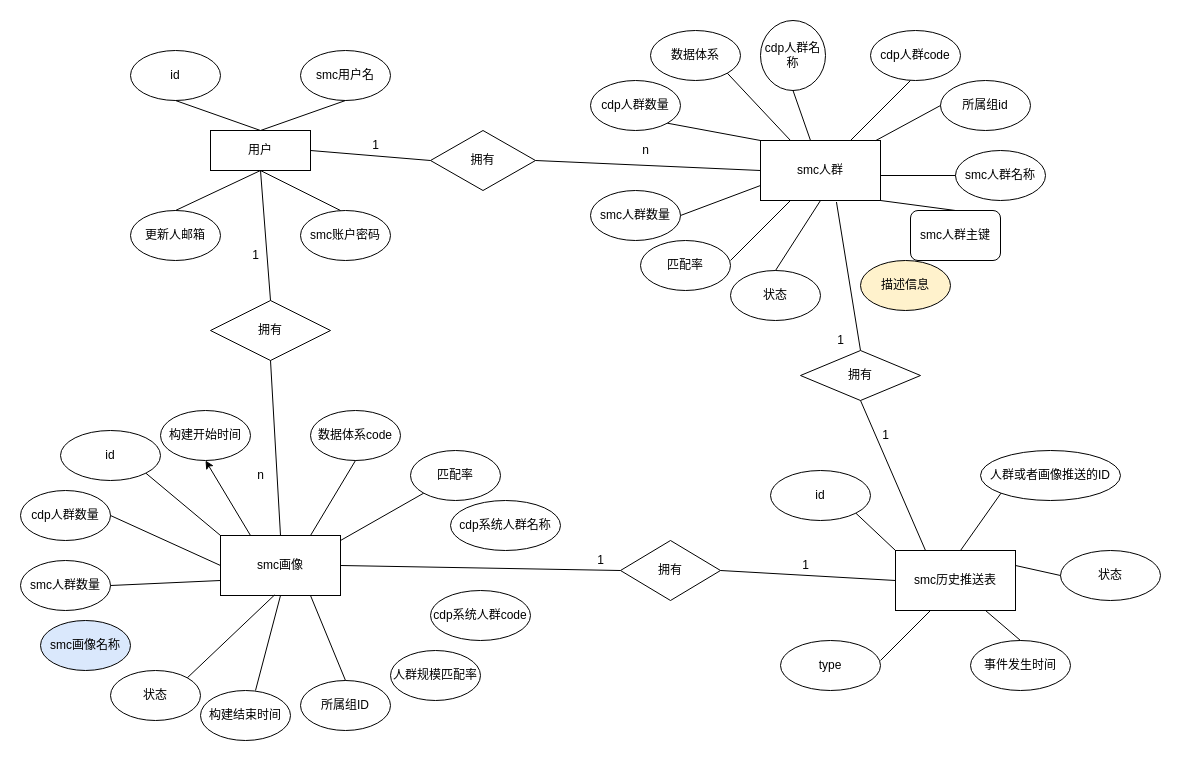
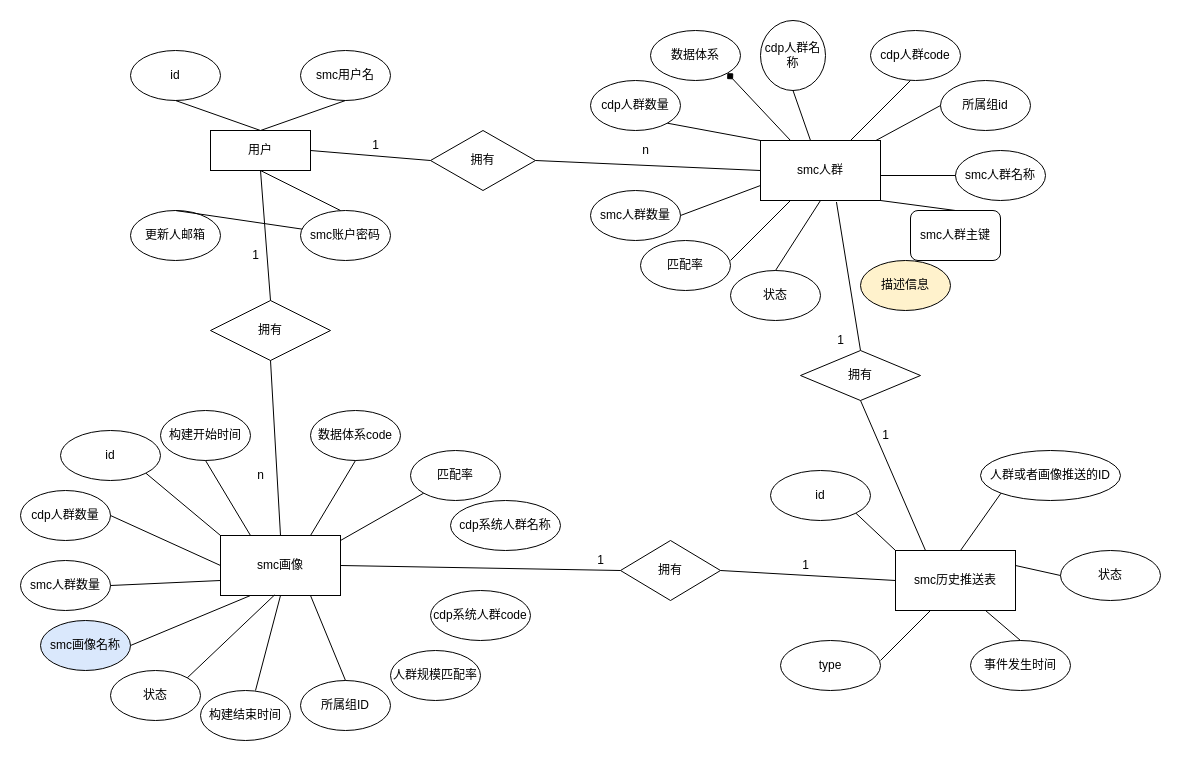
(730, 76) -> (733, 80)
(217, 191) -> (238, 220)
(209, 467) -> (208, 465)
none -> (191, 621)
